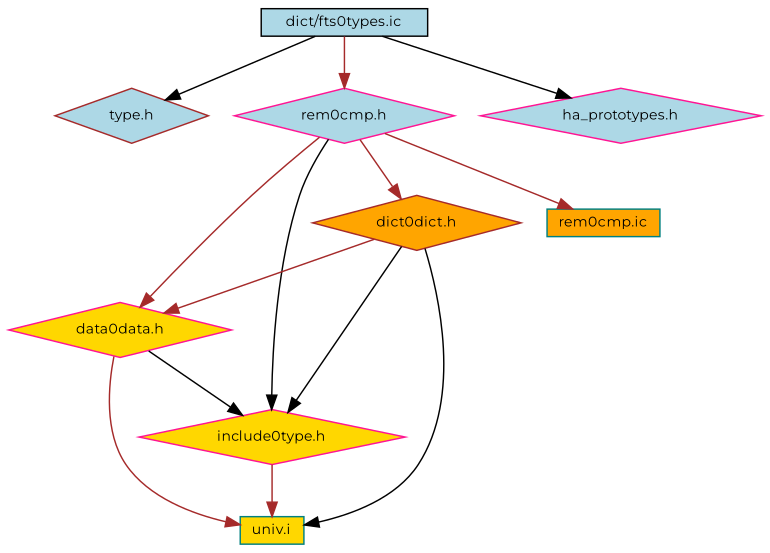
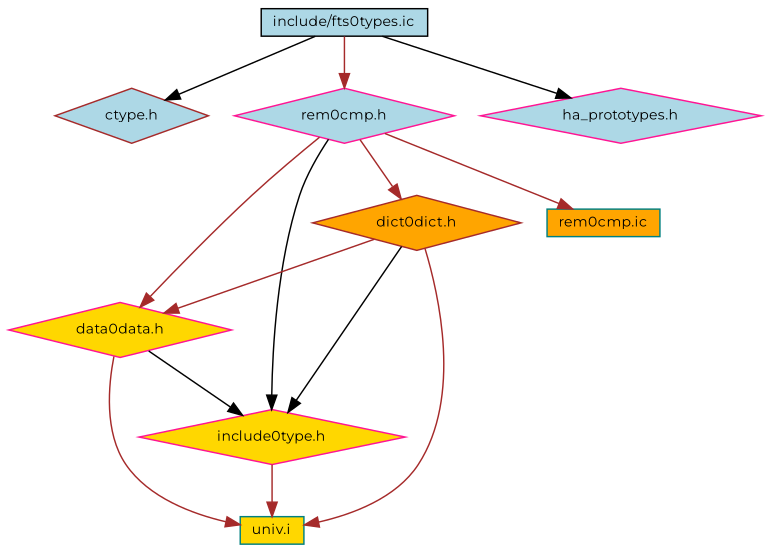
(344, 22) -> (344, 22)
(132, 116) -> (132, 116)
(438, 416) -> (438, 416)
